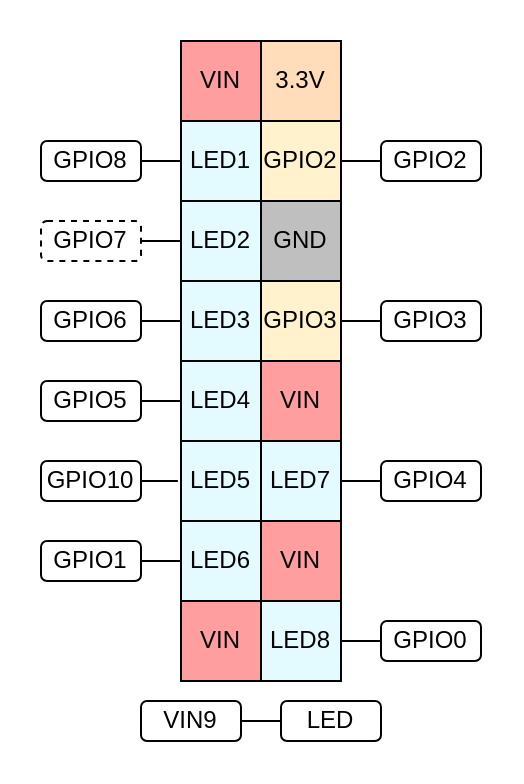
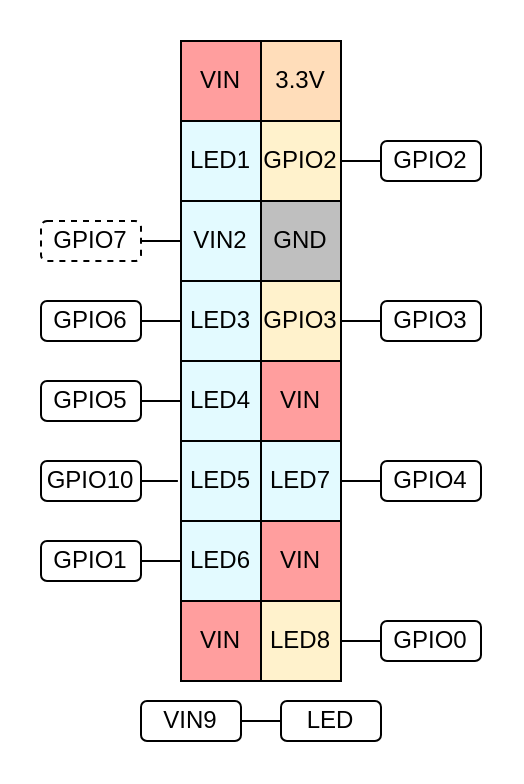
(91, 161) -> none
(161, 161) -> none
(221, 241) -> (221, 241)
(301, 641) -> (301, 641)
